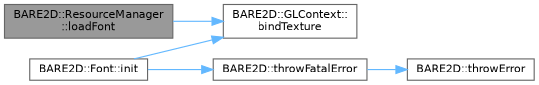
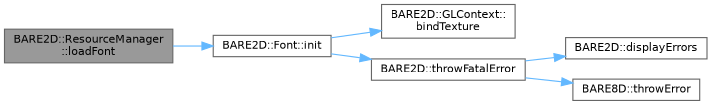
(192, 21) -> (187, 46)
none -> (636, 48)
(471, 70) -> (636, 90)
